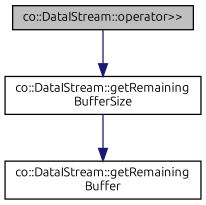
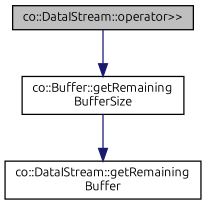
(103, 95) -> (103, 95)
